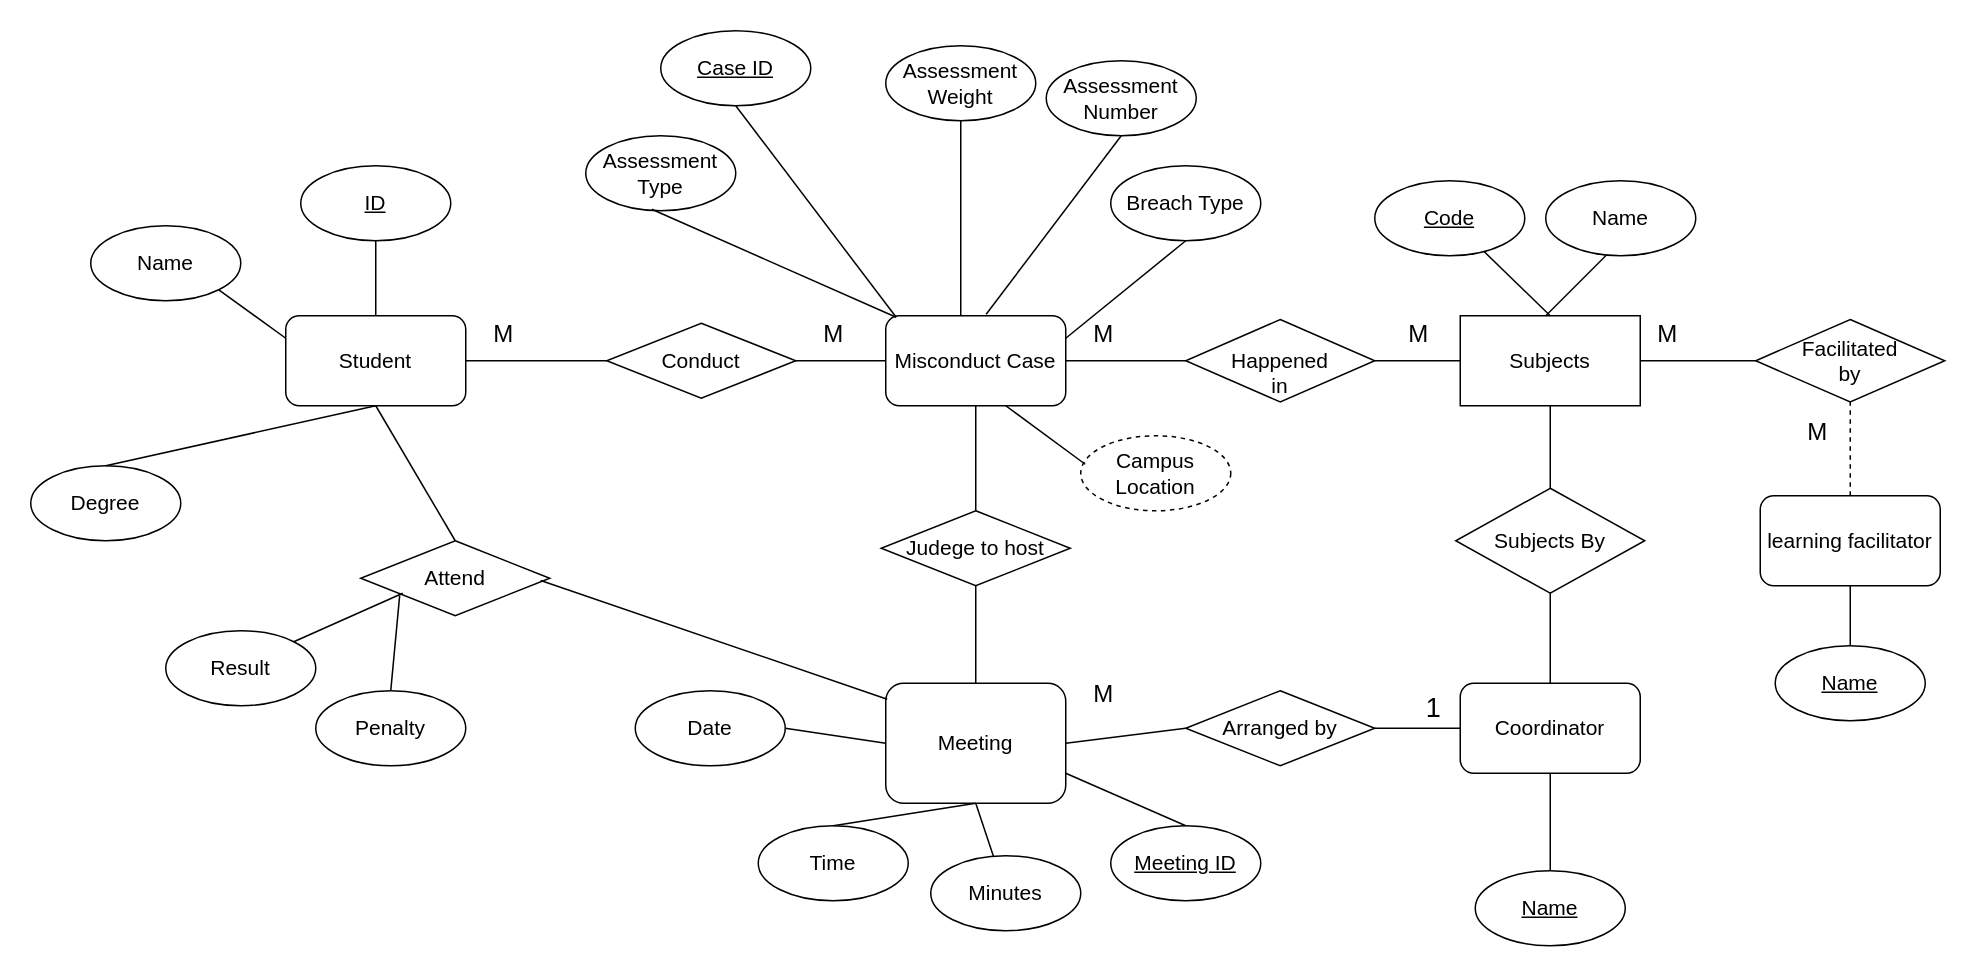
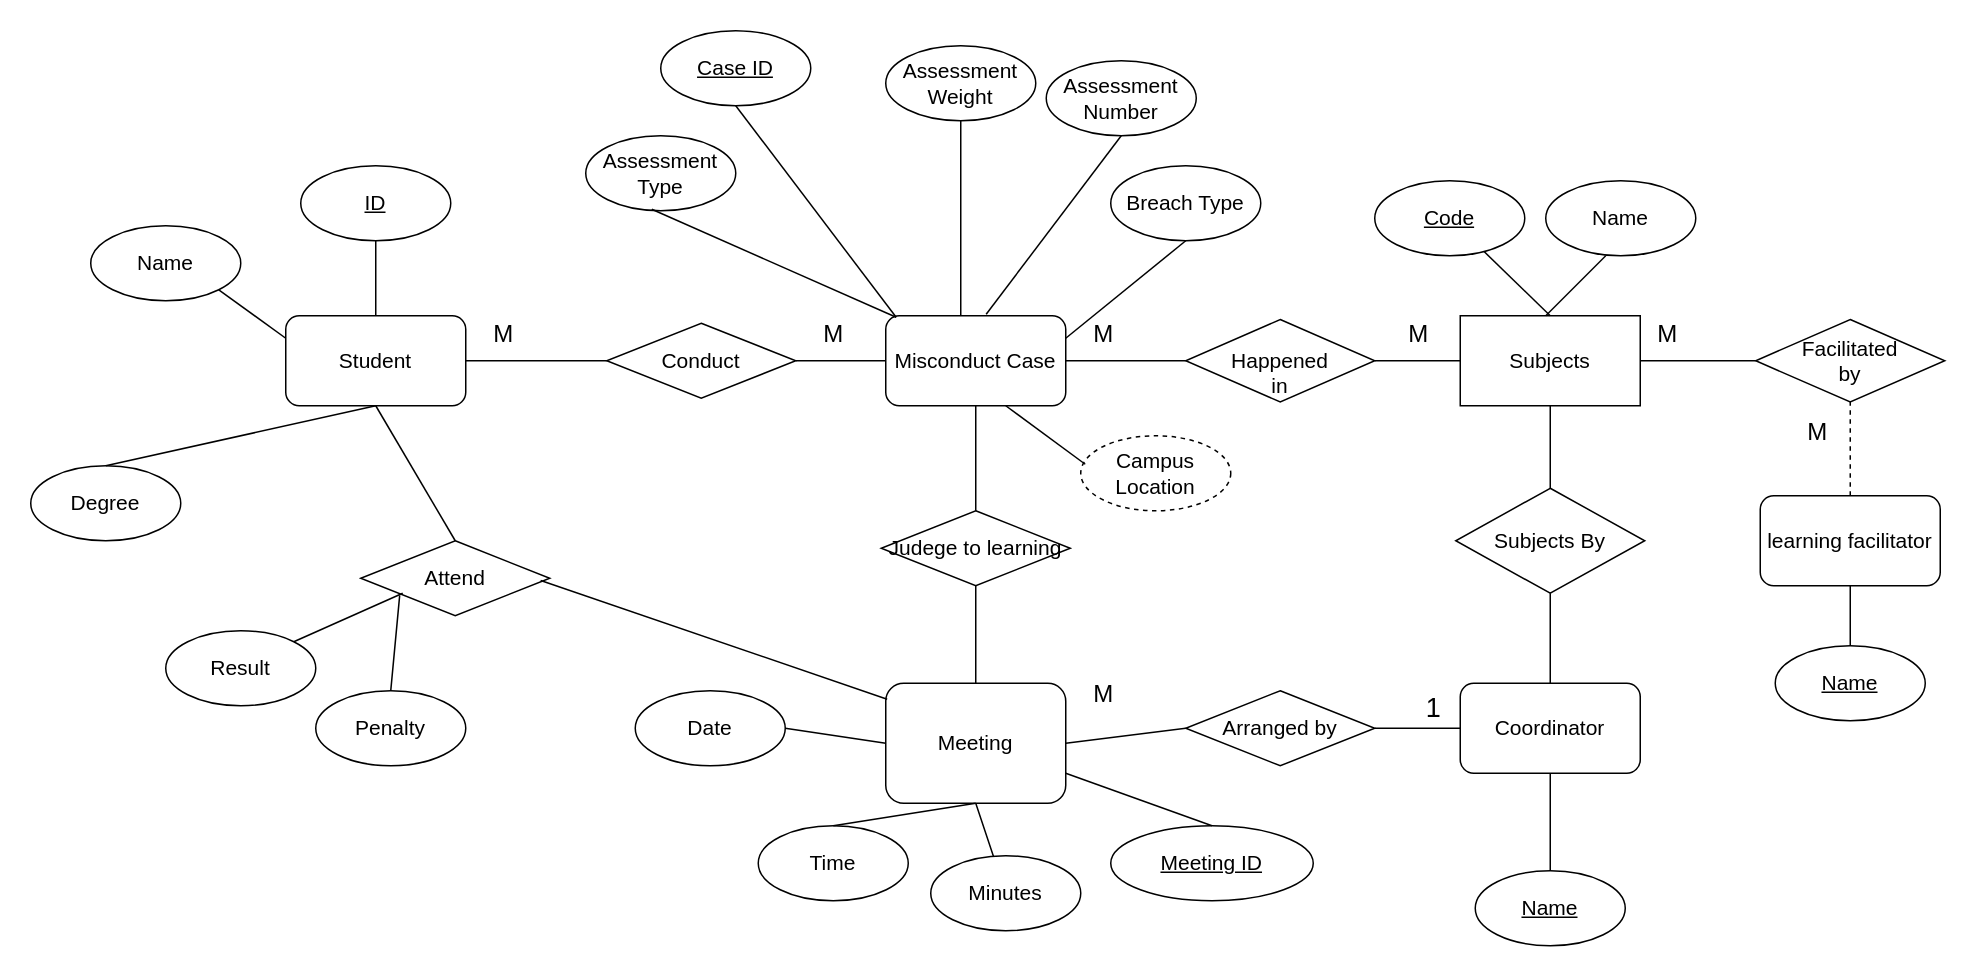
(976, 548) -> (976, 548)
(1186, 863) -> (1212, 863)
